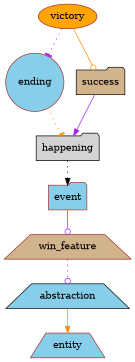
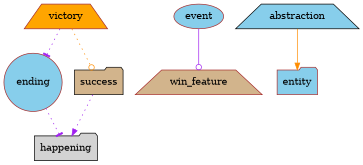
(68, 16) -> (66, 16)
(83, 47) -> (81, 47)
(86, 112) -> (84, 112)
(54, 120) -> (52, 120)
(68, 170) -> none
(68, 198) -> (199, 16)
(68, 269) -> none
(68, 345) -> (297, 82)
